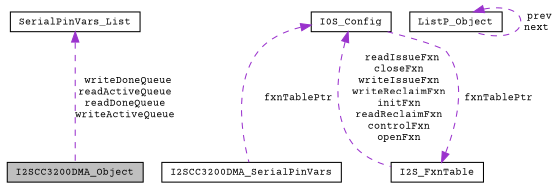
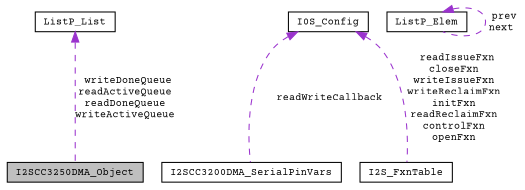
(75, 22) -> (75, 22)
(456, 22) -> (427, 22)
(455, 71) -> none
(296, 98) -> (327, 98)
(75, 172) -> (75, 172)
